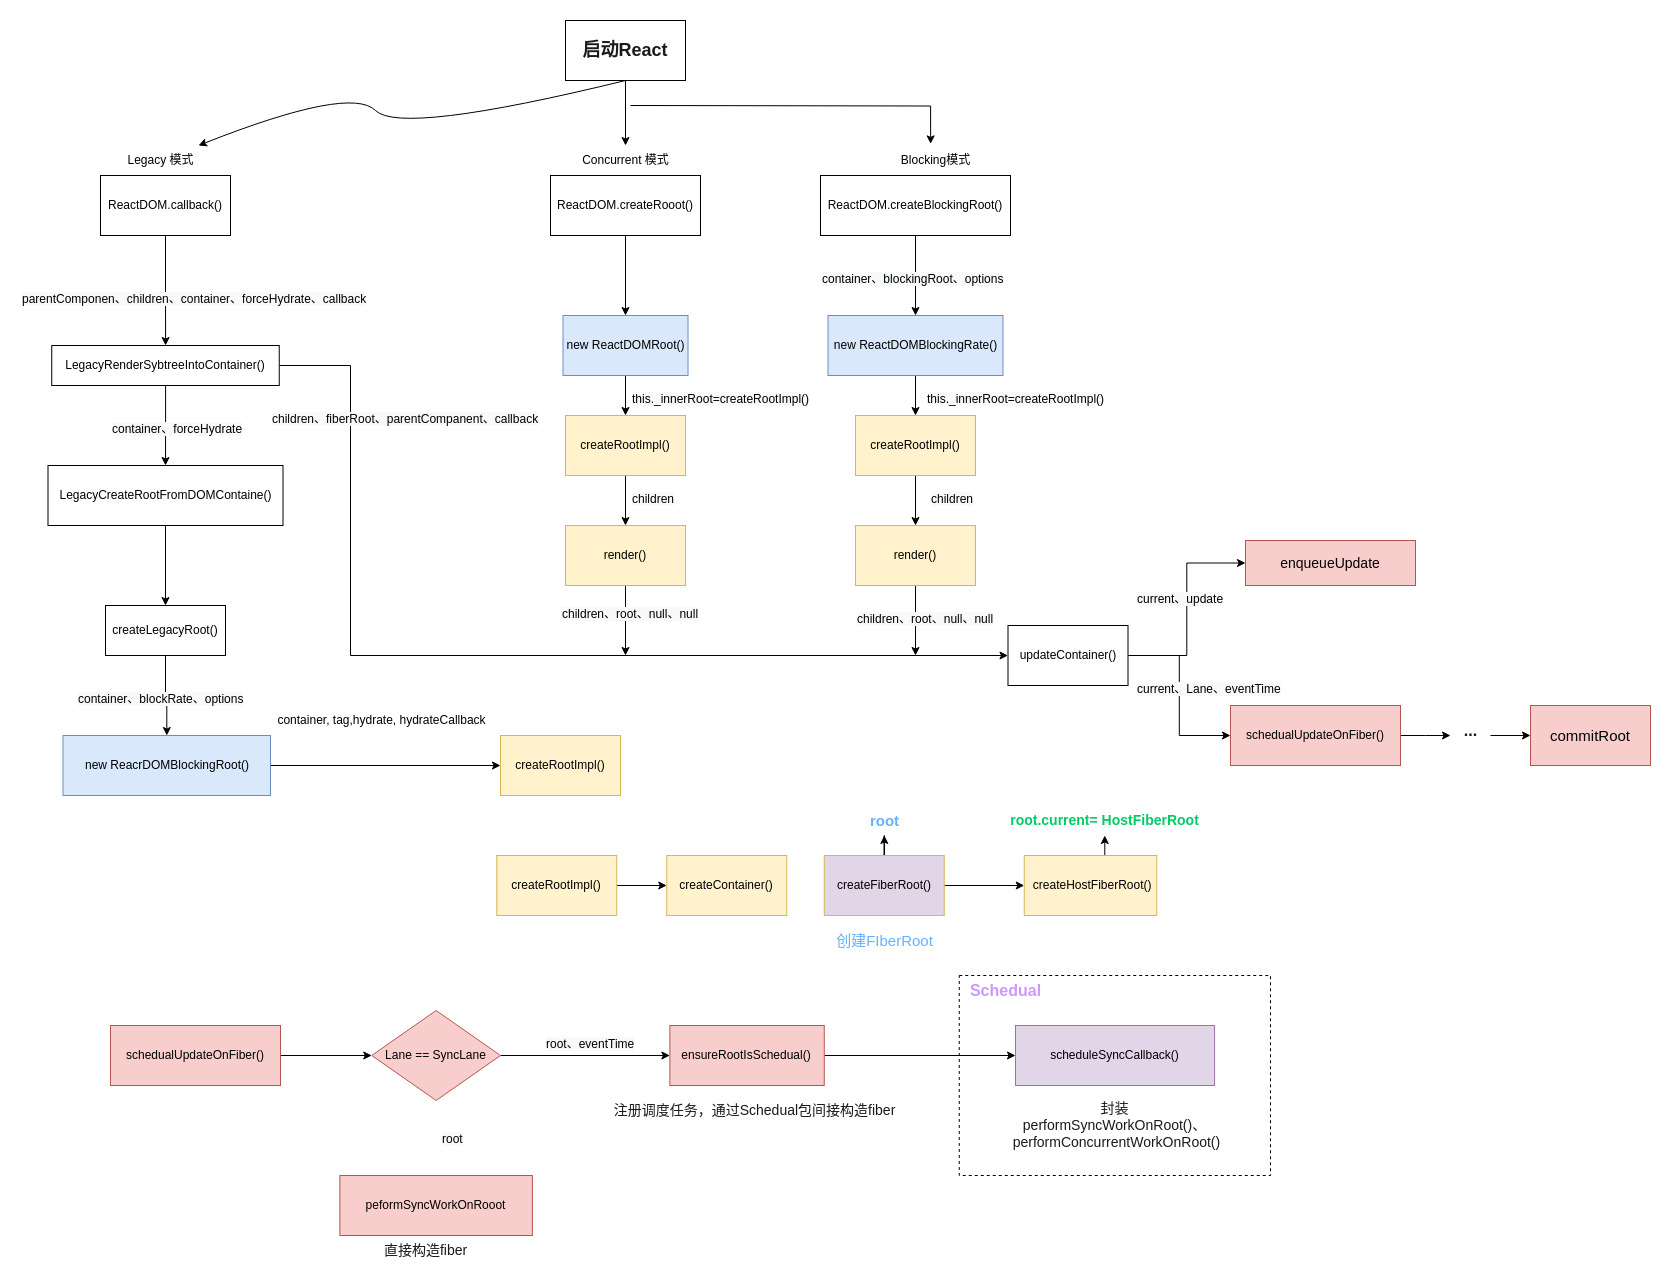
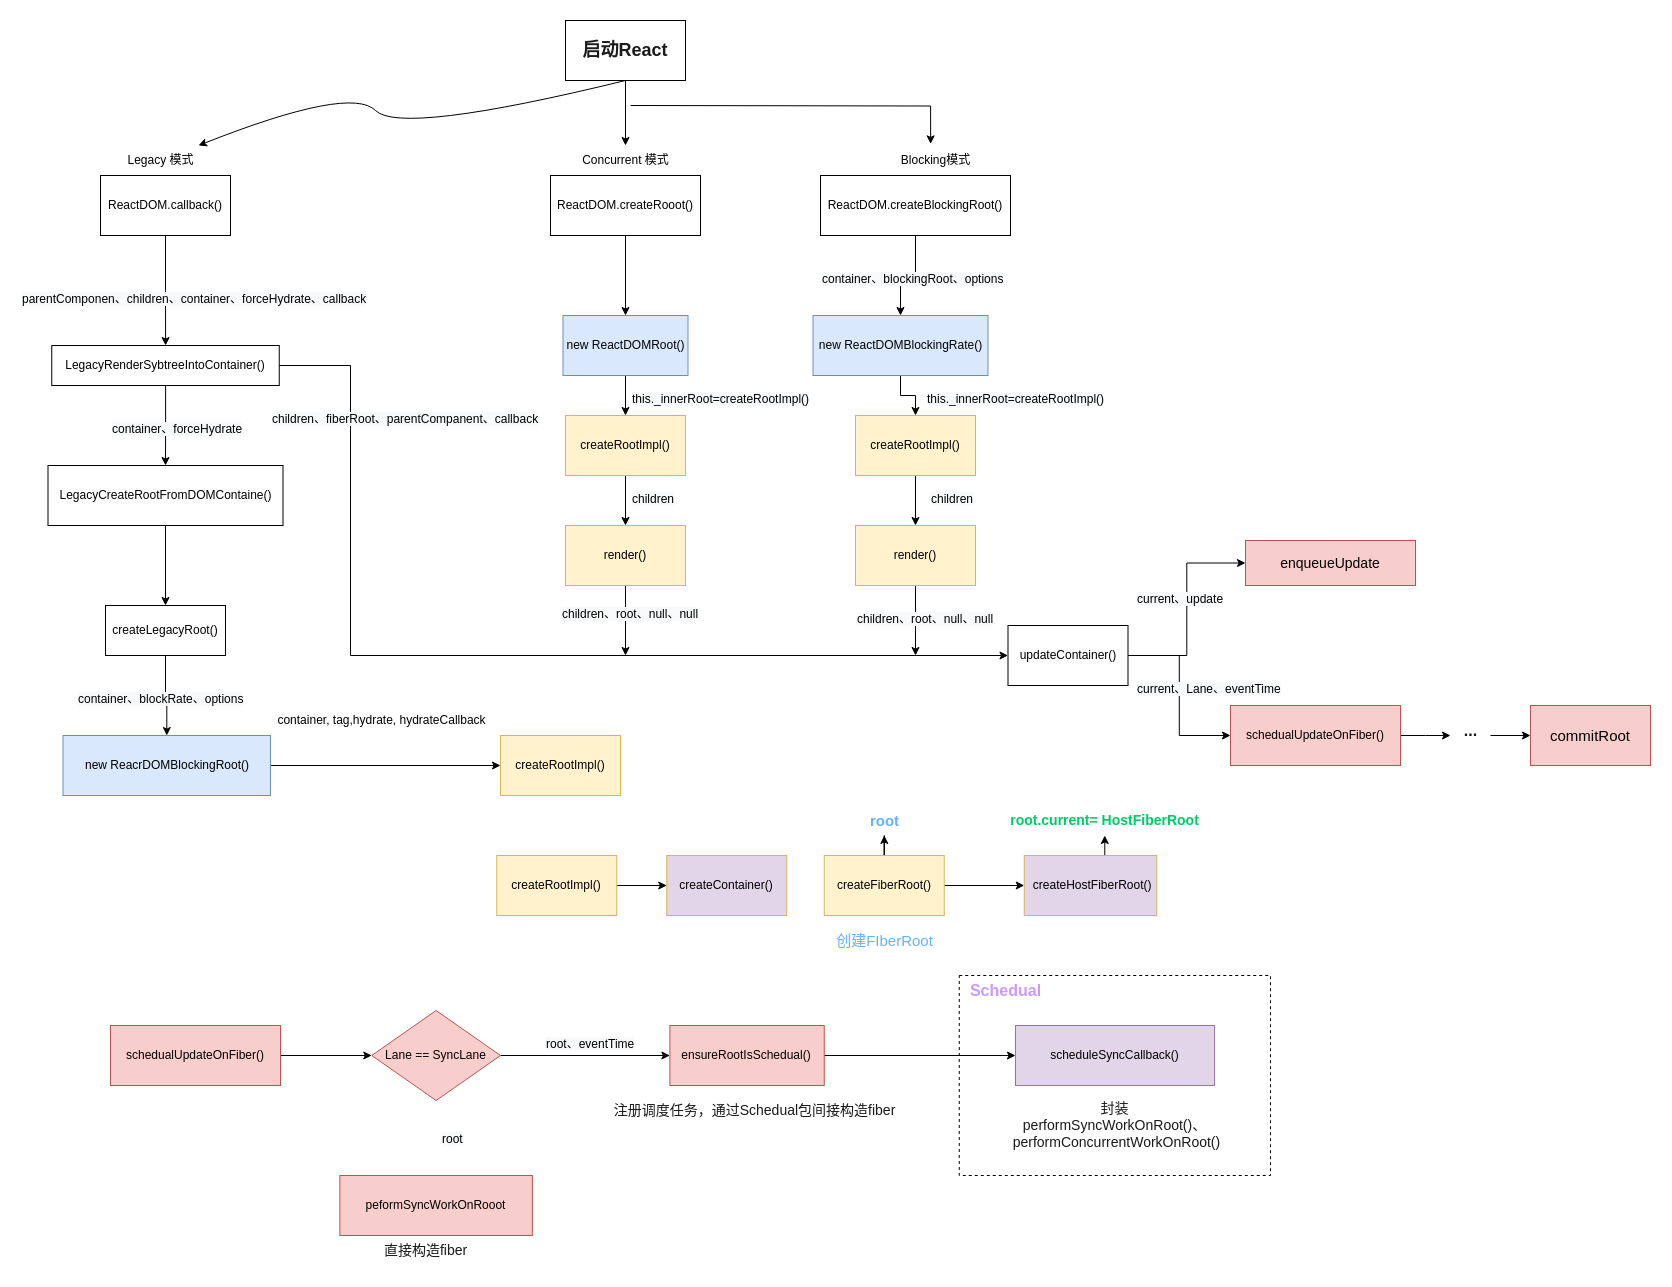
(916, 346) -> (901, 346)
(727, 886) -> (727, 886)
(884, 886) -> (884, 886)
(1091, 886) -> (1091, 886)
